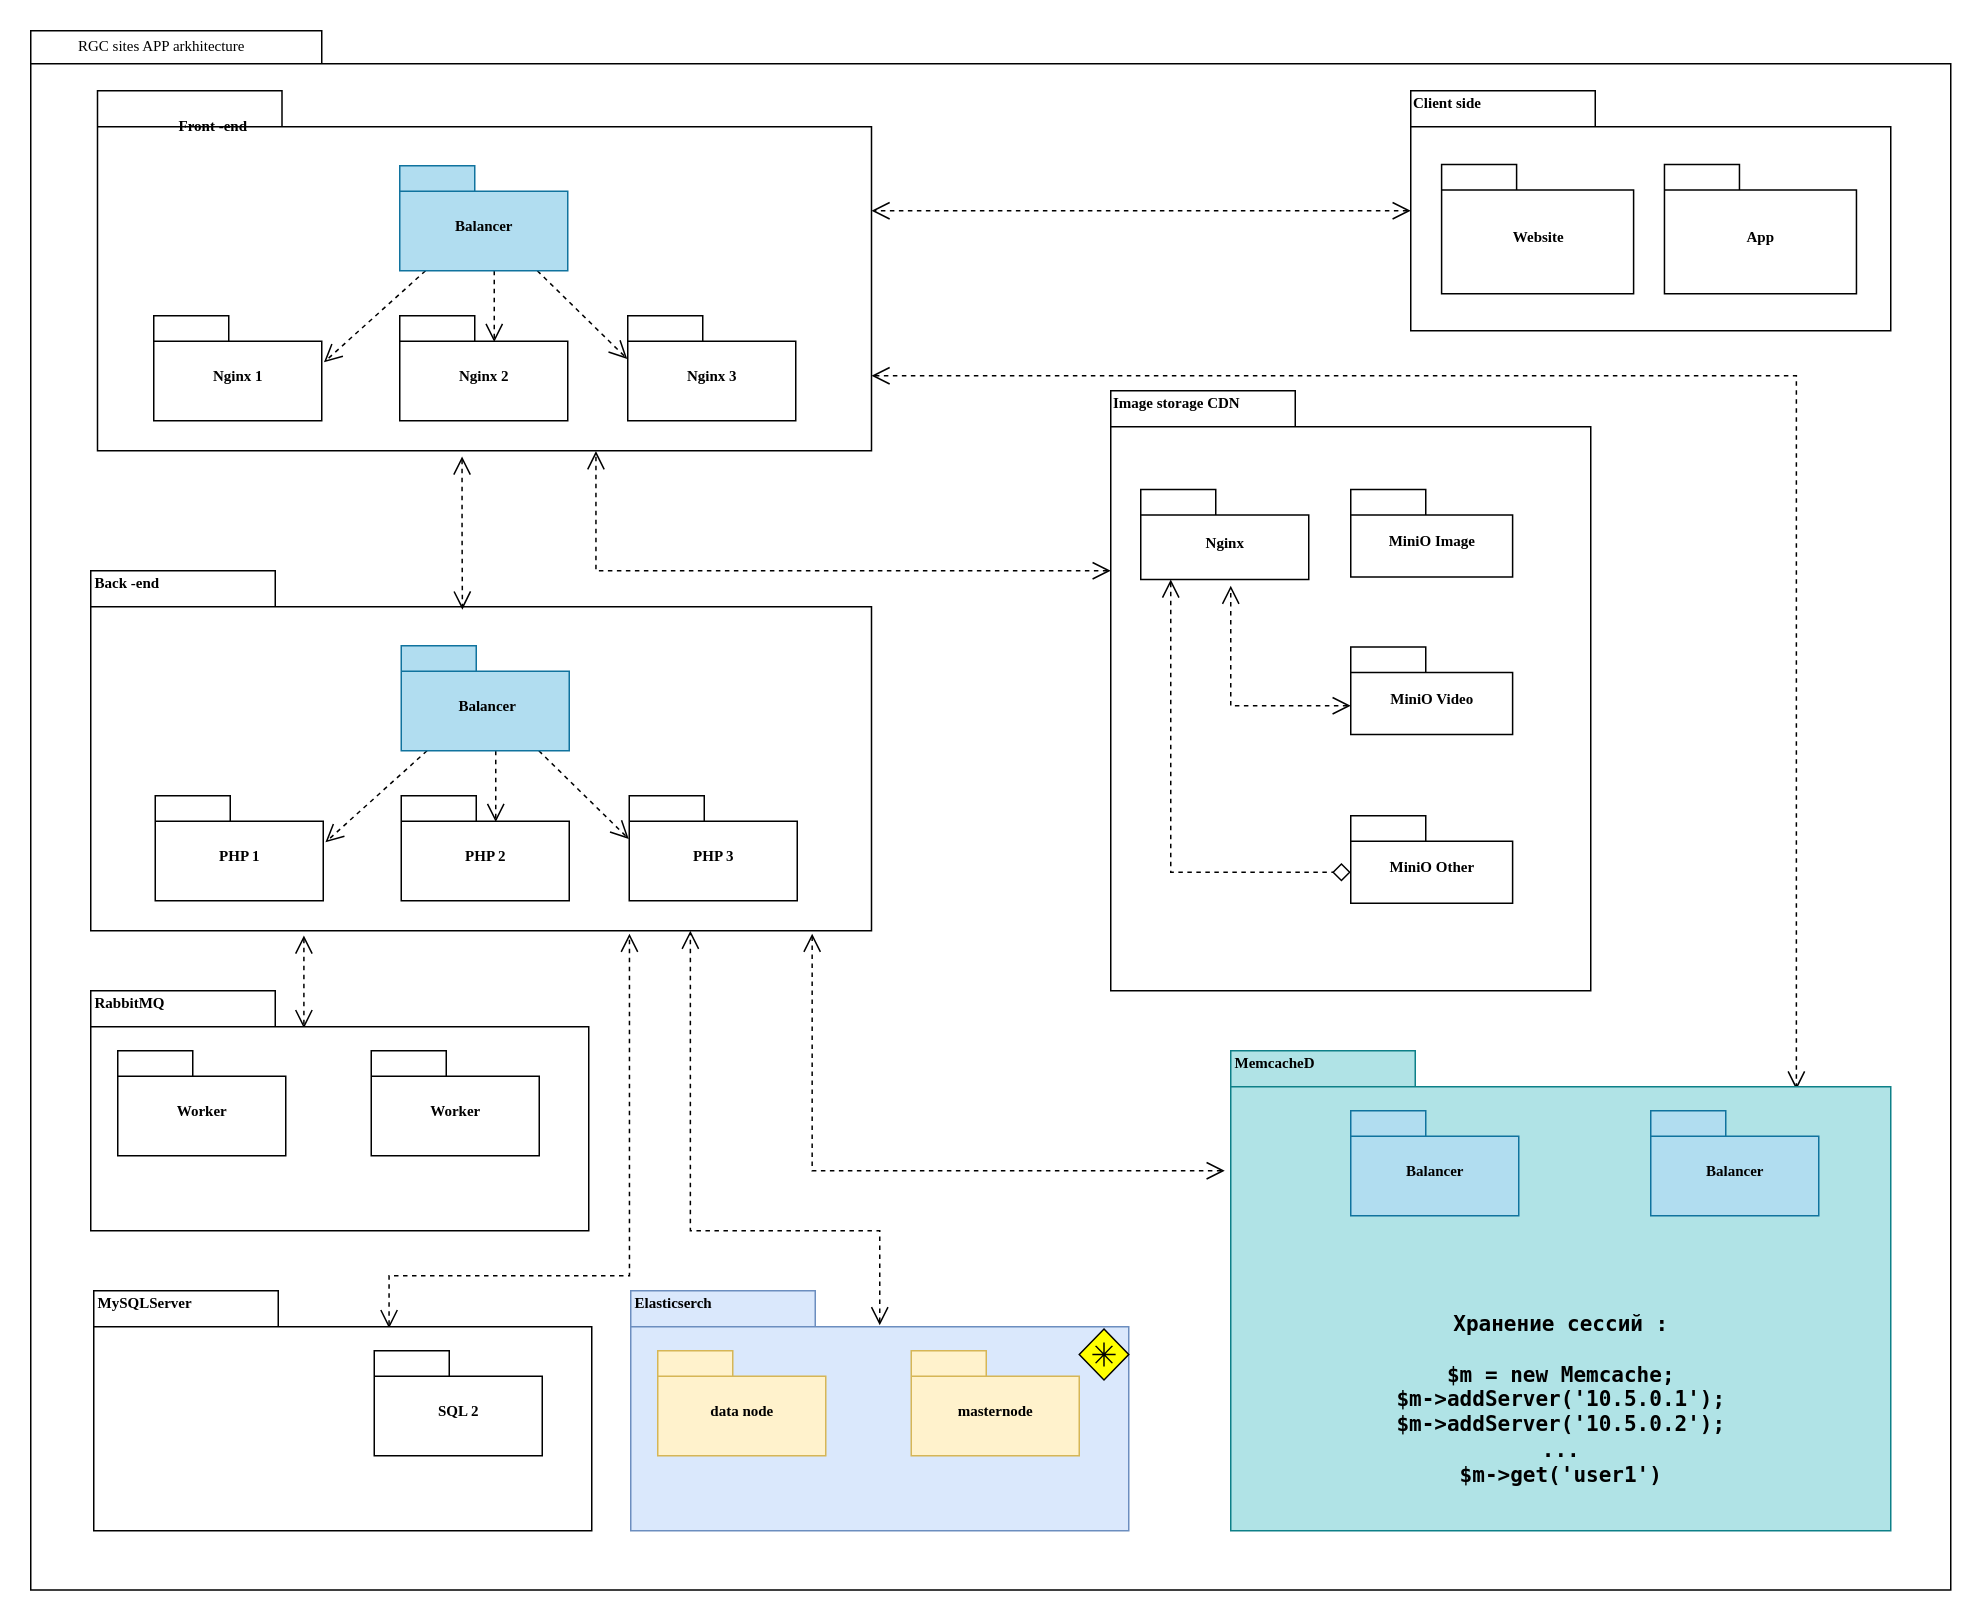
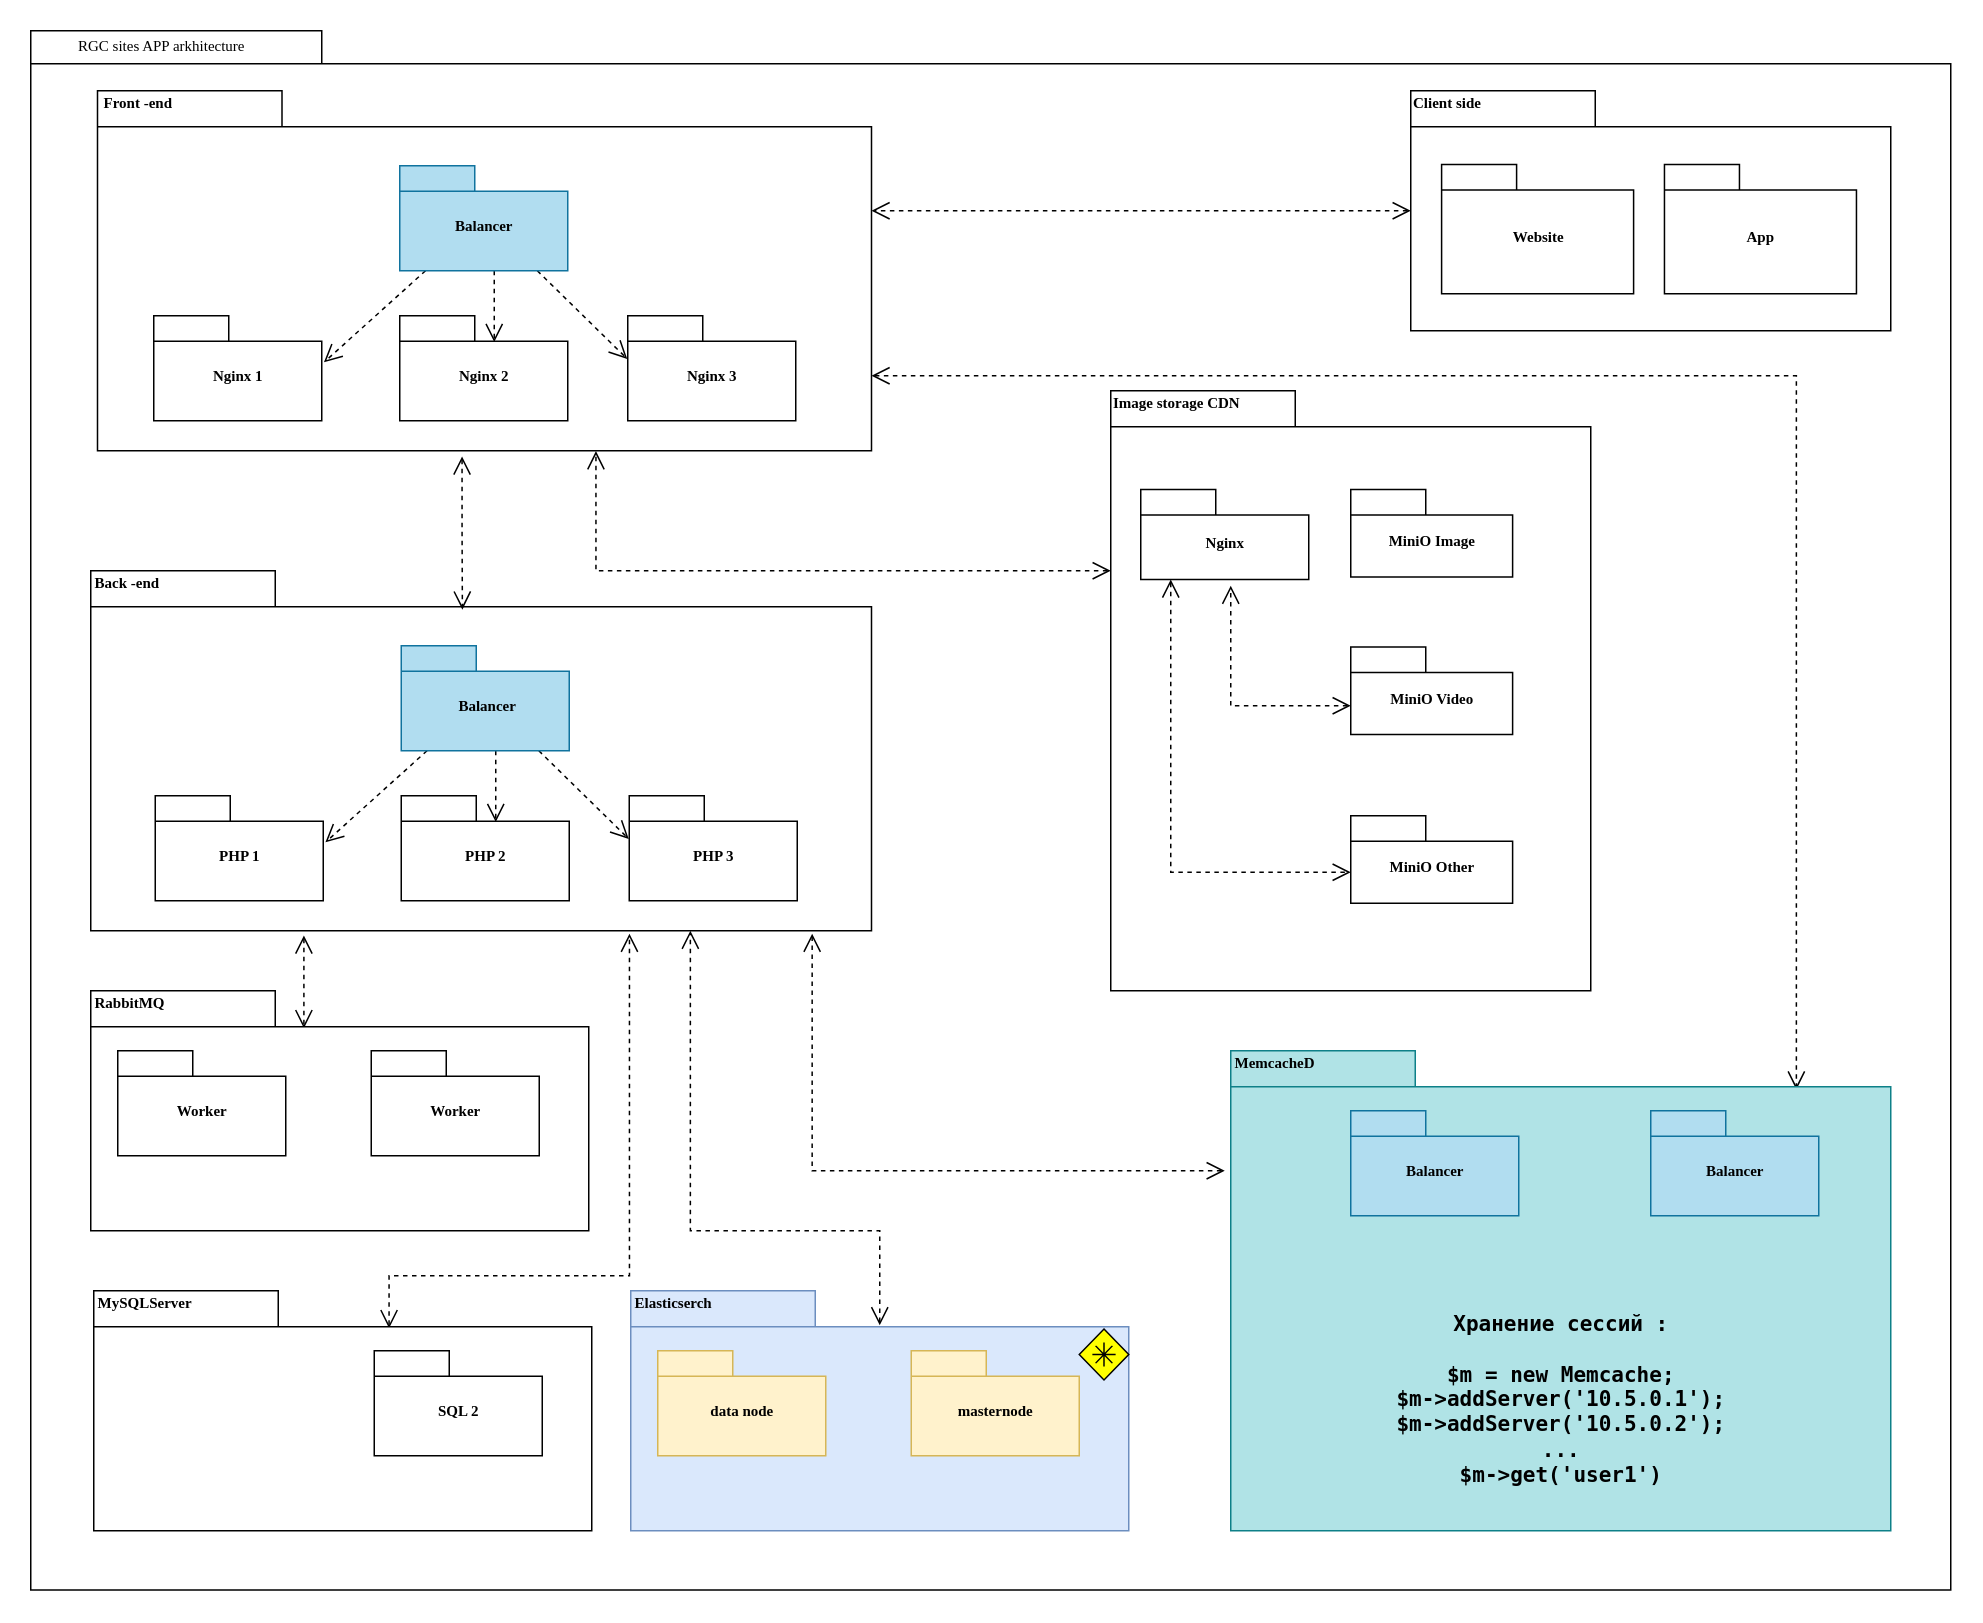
(266, 132) -> (191, 110)
(1332, 872) -> (1339, 872)
